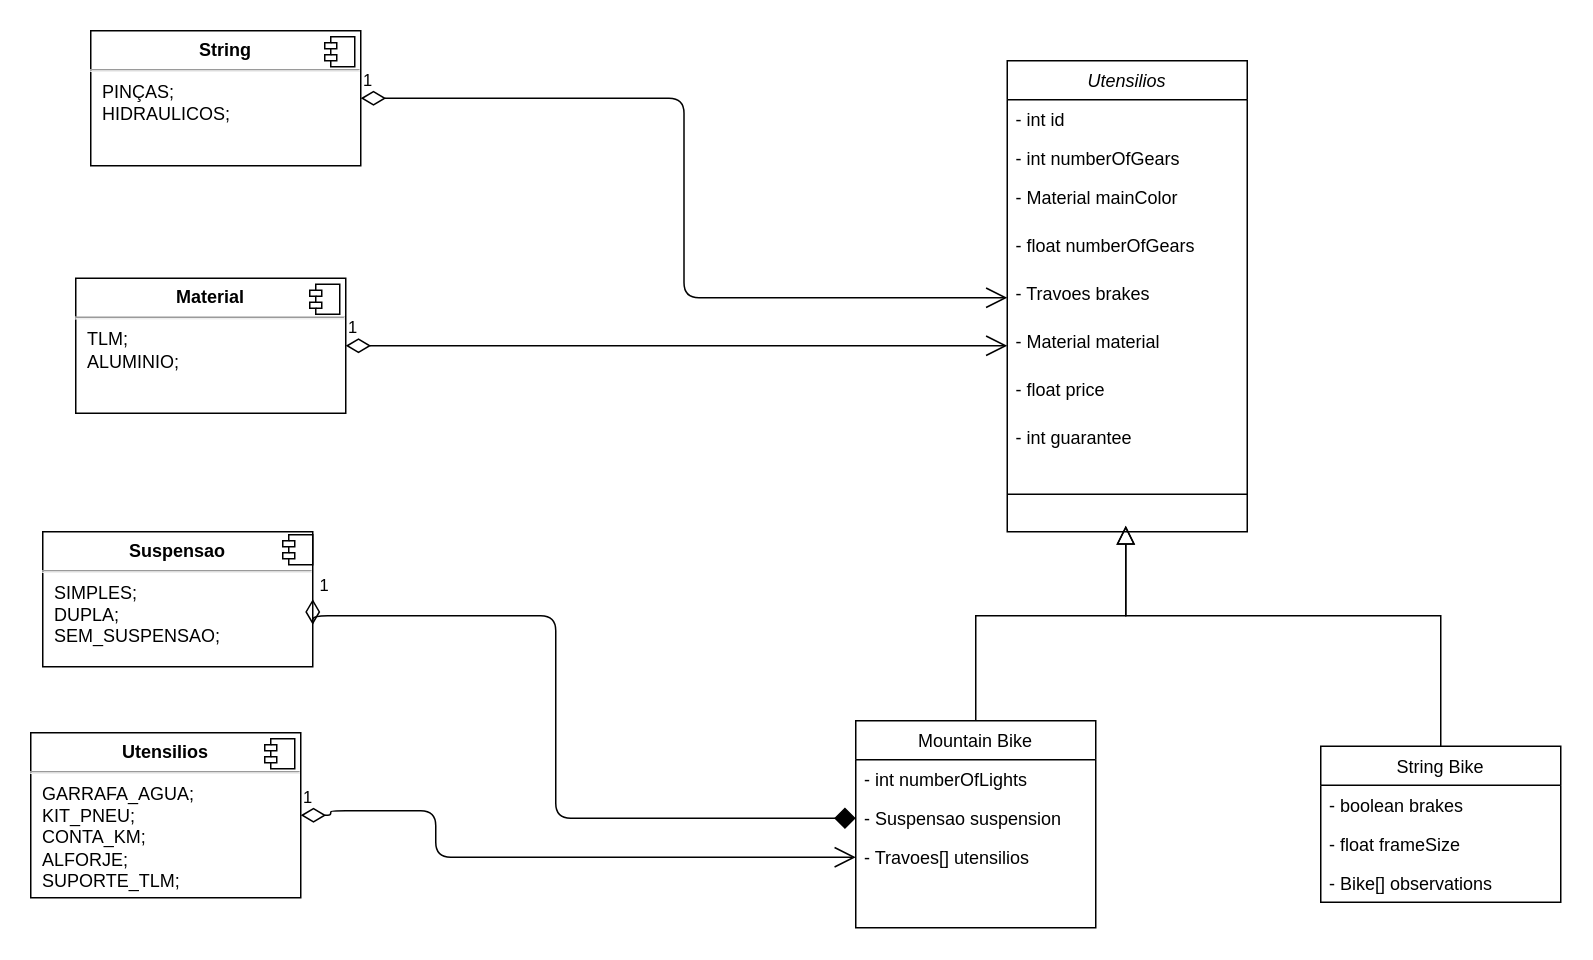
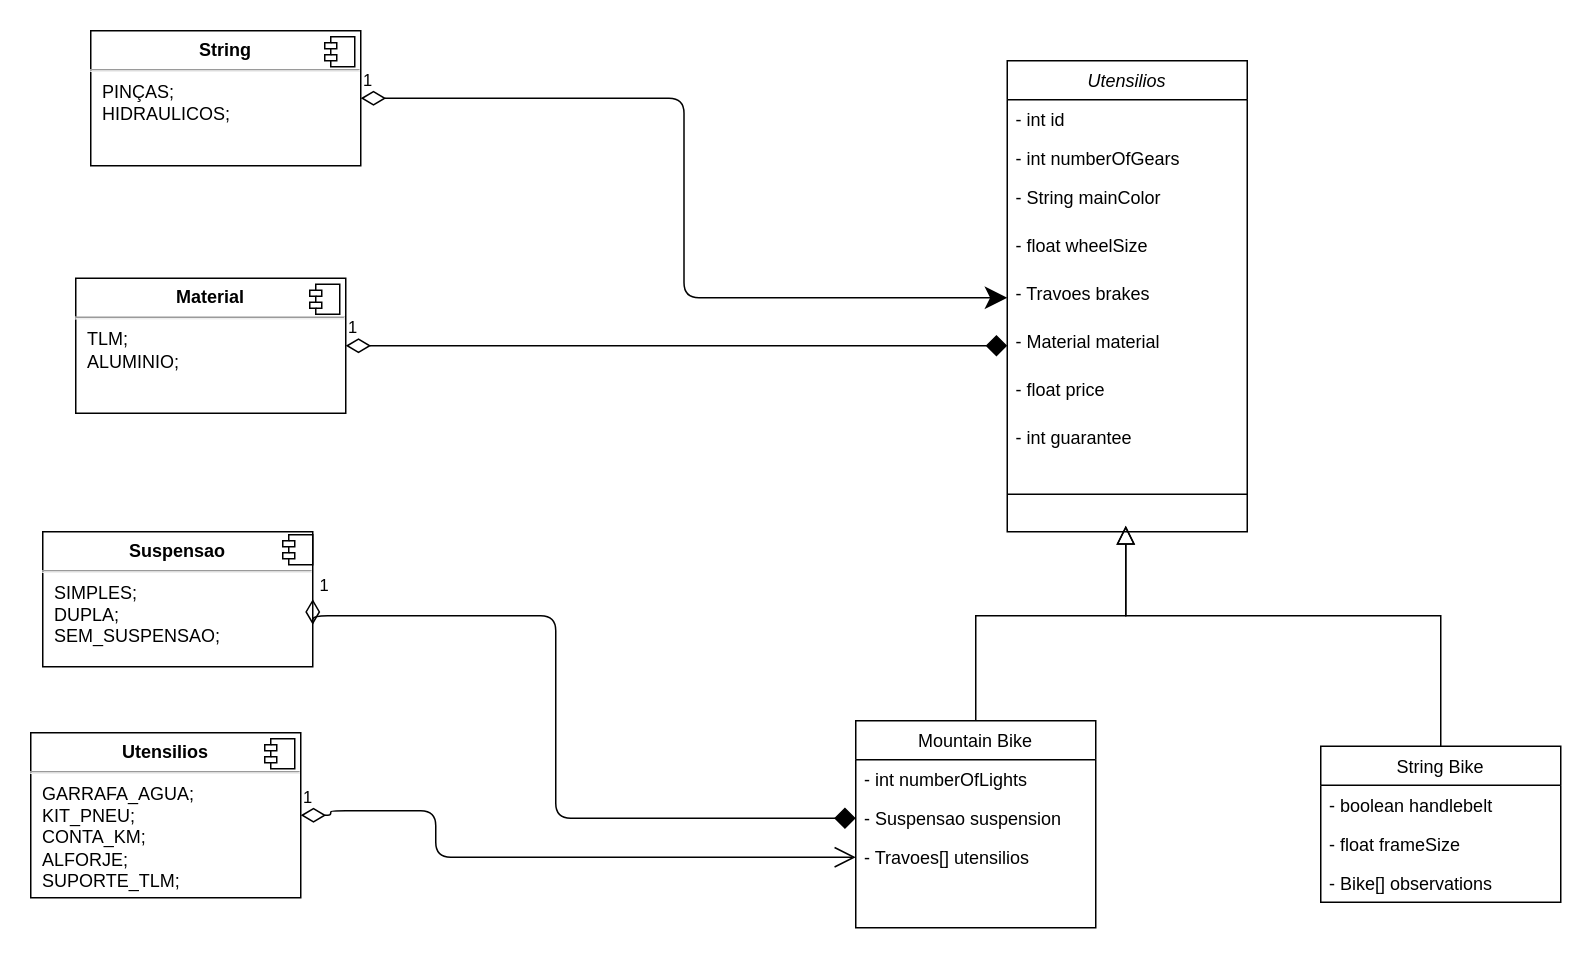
(1102, 198) -> (1095, 198)
(1114, 246) -> (1089, 246)
(994, 298) -> (989, 298)
(994, 346) -> (986, 346)
(1403, 806) -> (1418, 806)
